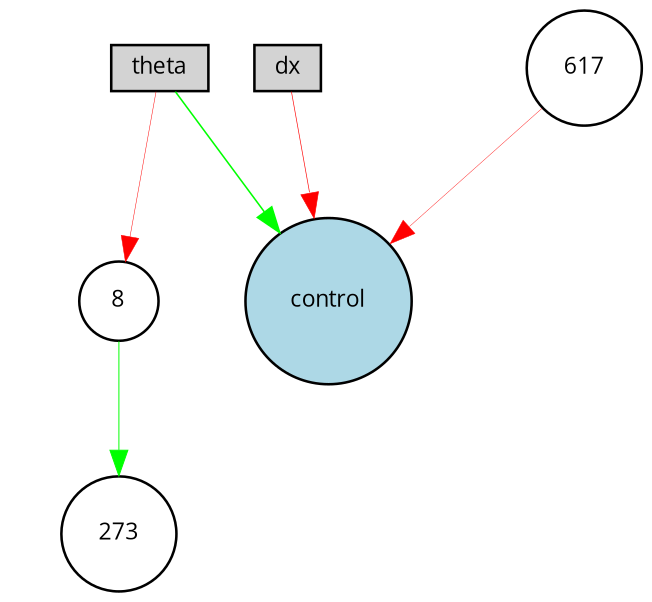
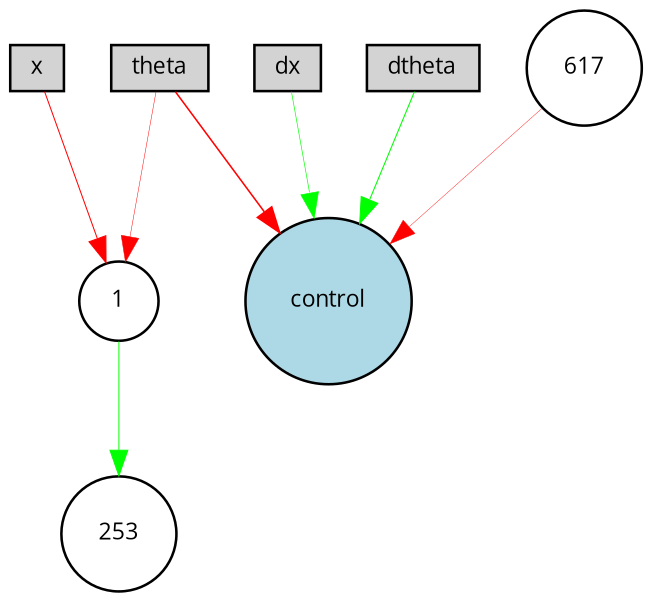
none -> (37, 68)
none -> (423, 68)
(300, 142) -> (300, 142)
(220, 152) -> (220, 152)
(119, 301) -> (119, 301)
(119, 534) -> (119, 534)
